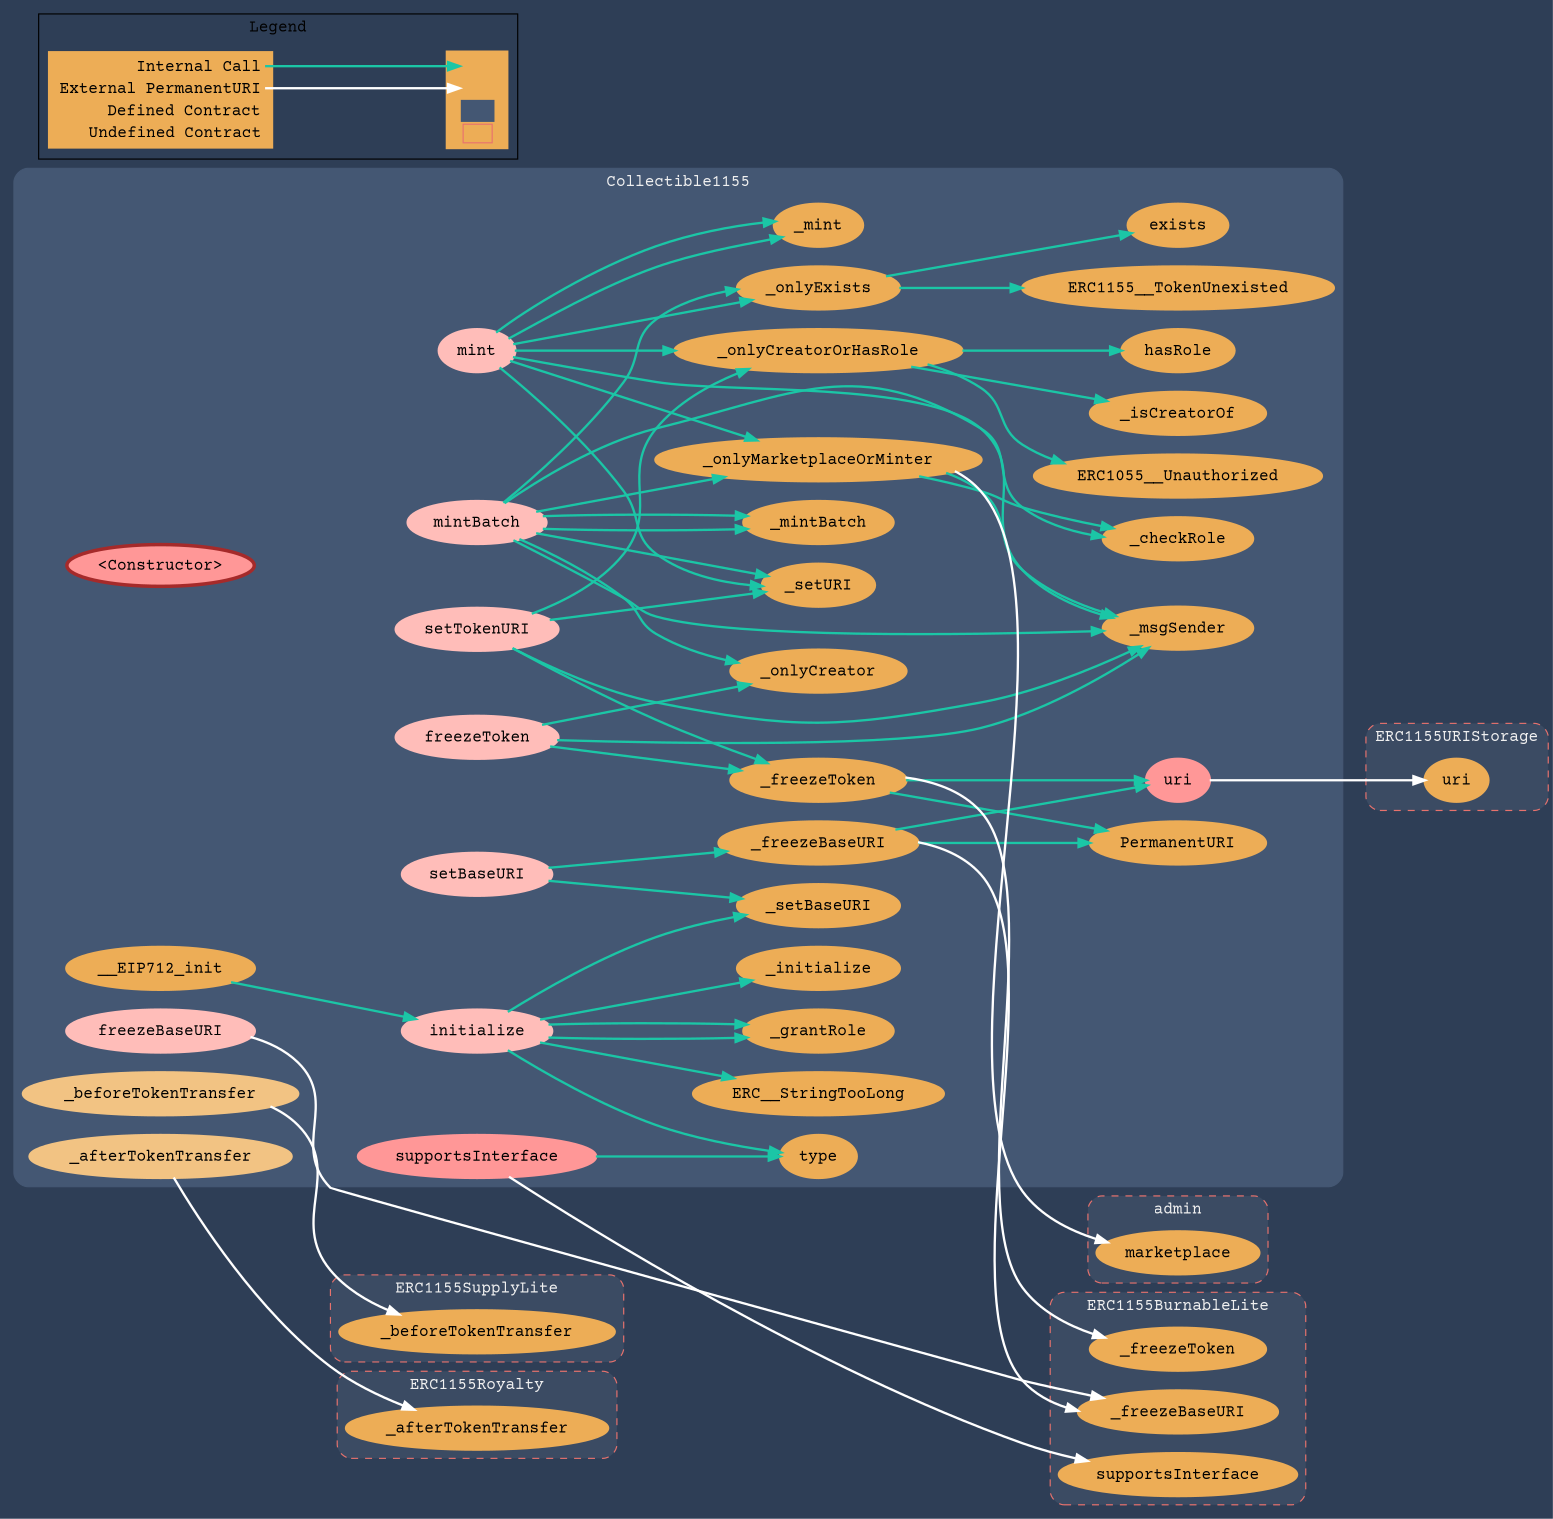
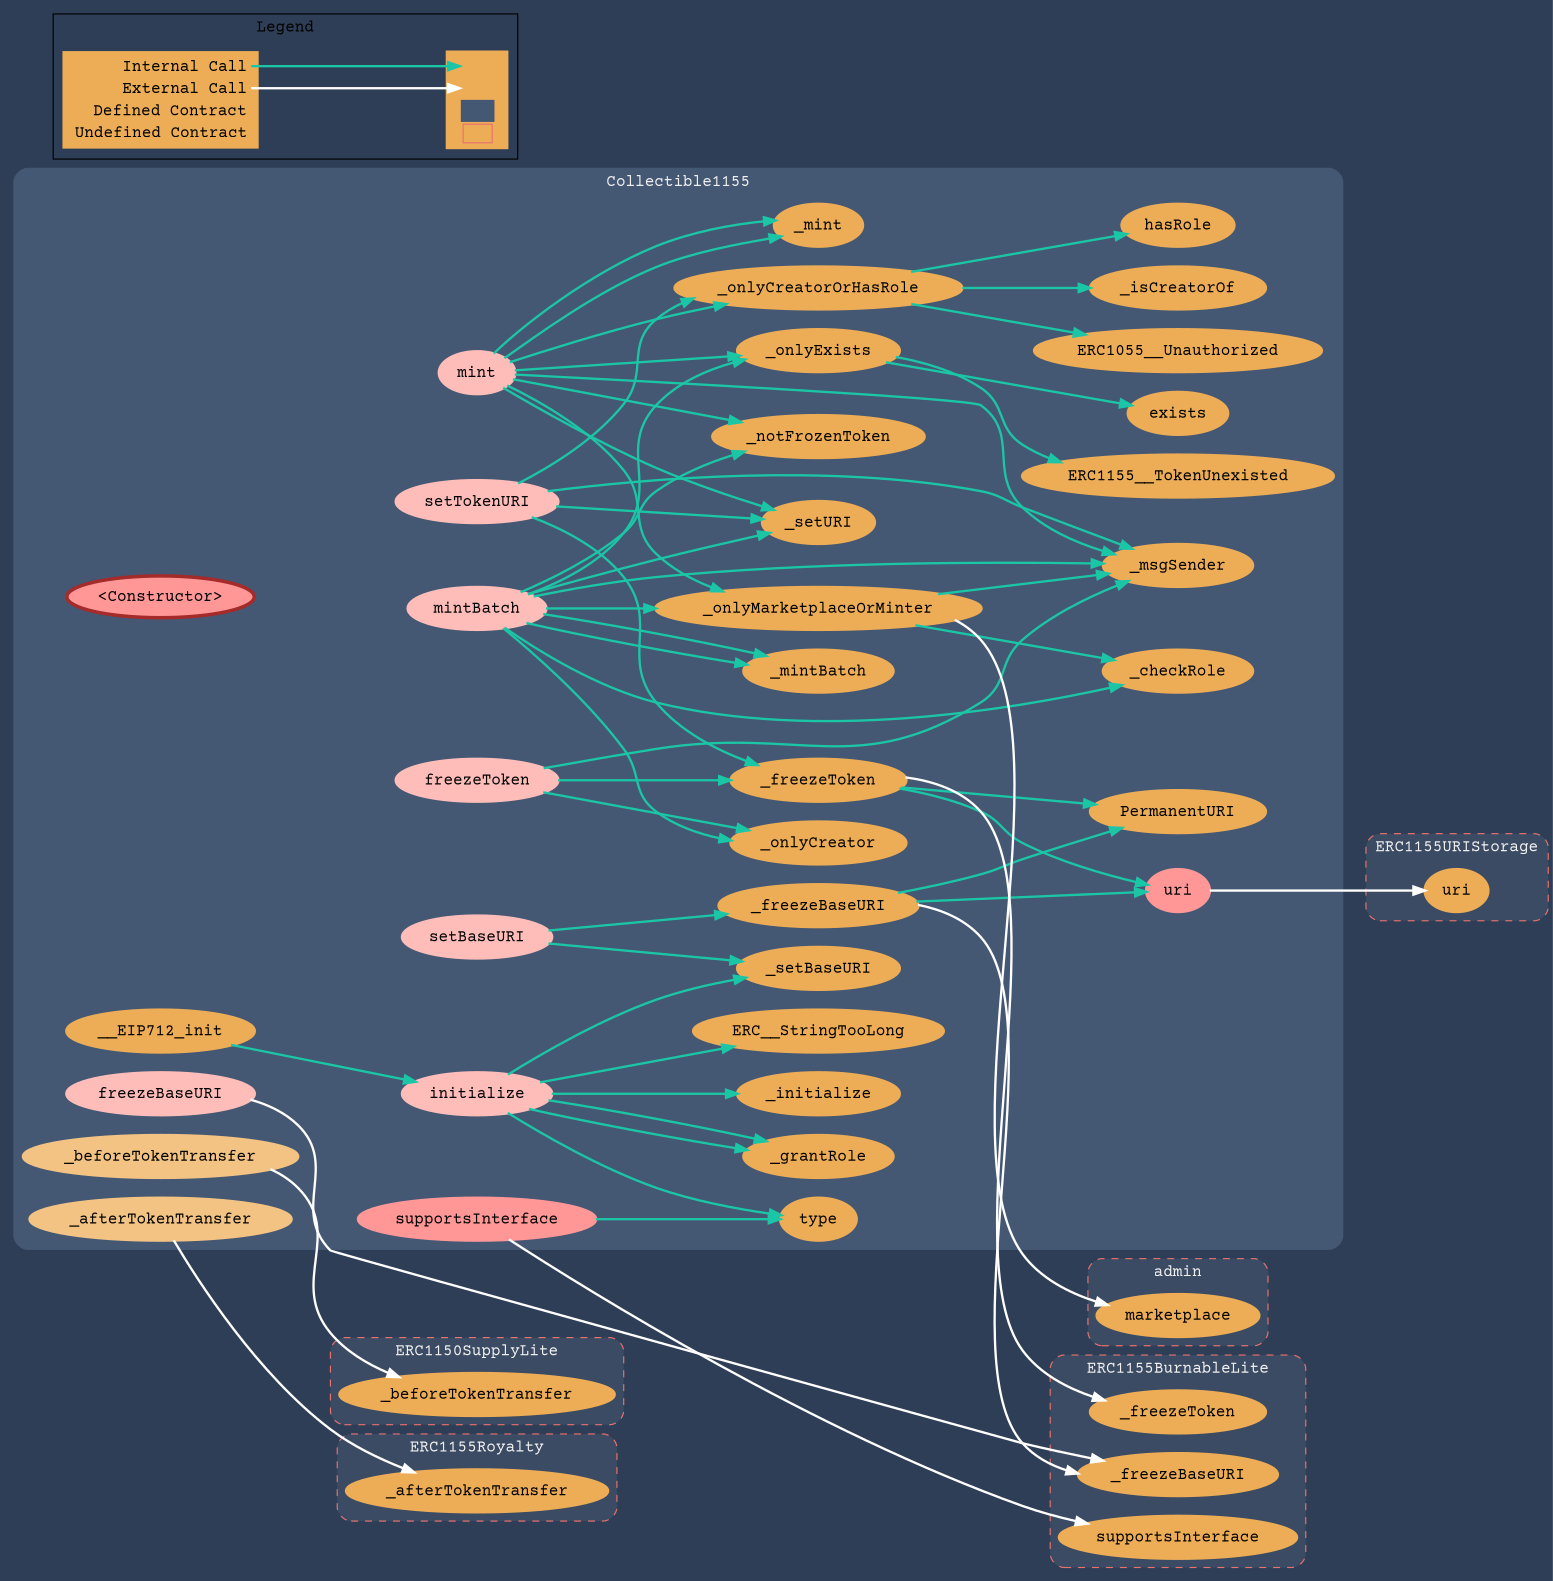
(161, 88) -> (185, 88)
none -> (818, 437)
(477, 1288) -> (477, 1351)
